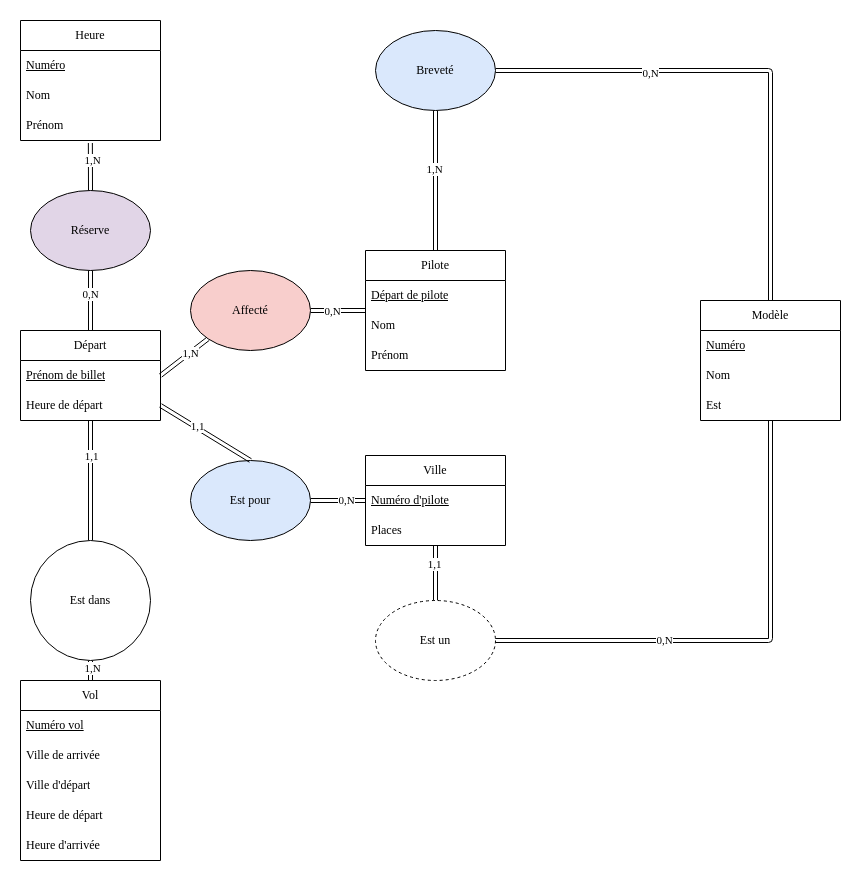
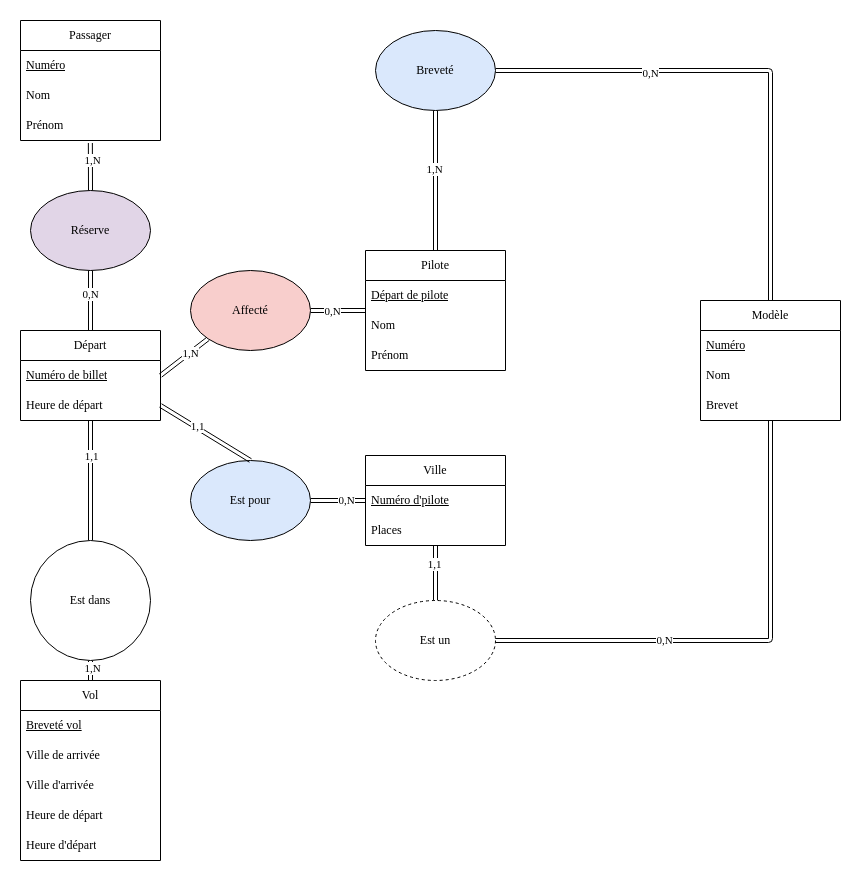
(91, 36) -> (91, 36)
(72, 376) -> (72, 376)
(717, 406) -> (727, 406)
(57, 726) -> (60, 726)
(66, 786) -> (68, 786)
(72, 846) -> (70, 846)
